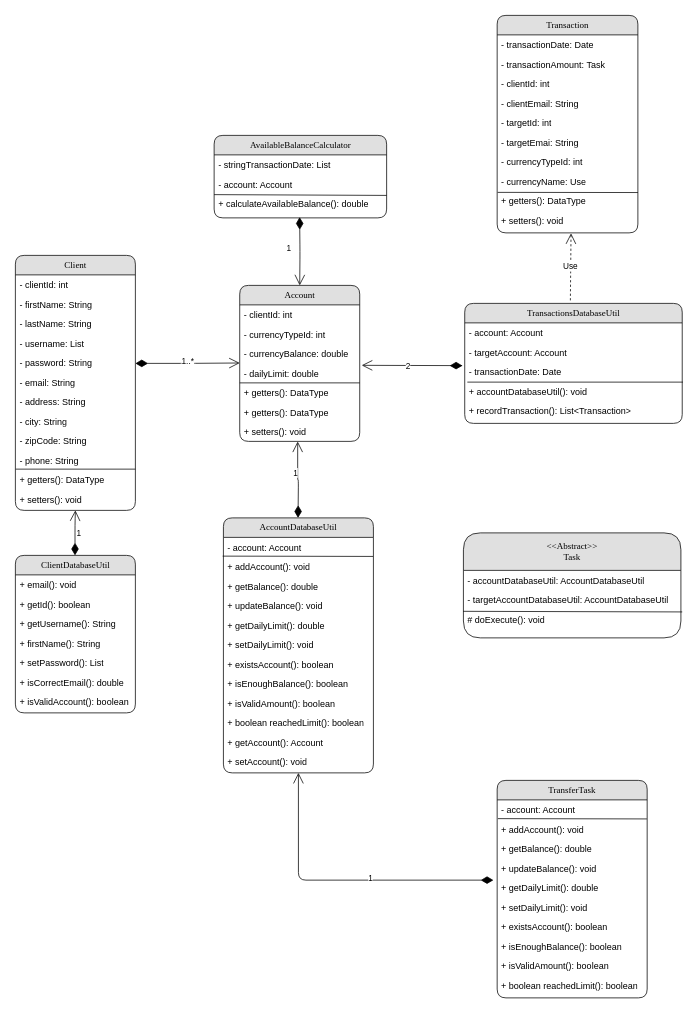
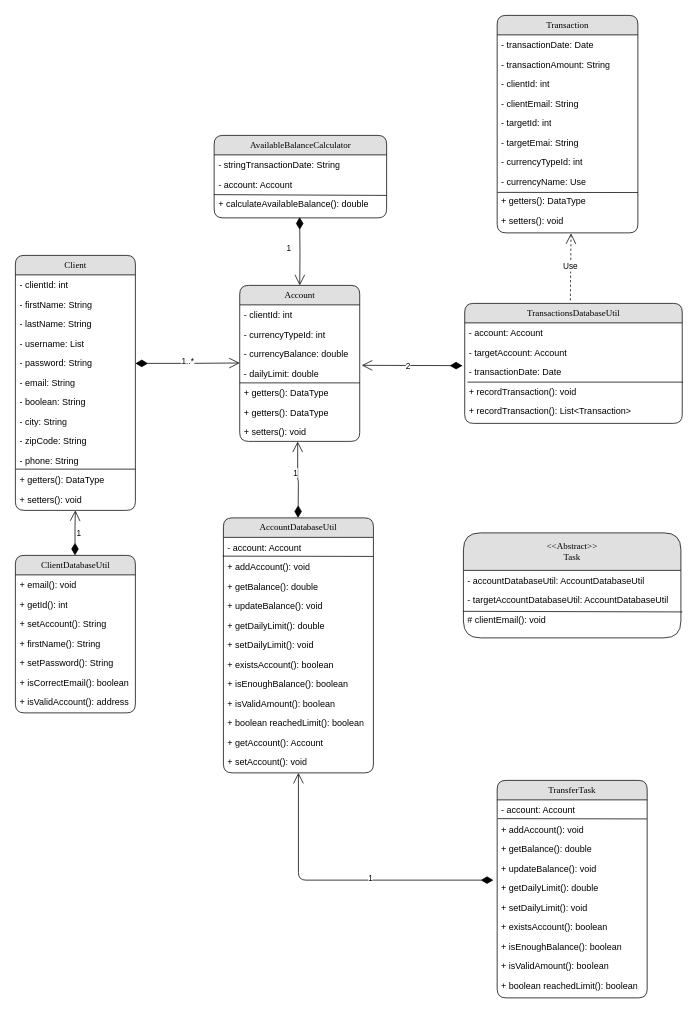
(560, 65) -> (564, 65)
(285, 166) -> (290, 166)
(535, 392) -> (531, 392)
(58, 403) -> (57, 403)
(61, 605) -> (50, 605)
(511, 620) -> (511, 620)
(73, 625) -> (71, 625)
(68, 664) -> (73, 664)
(76, 688) -> (76, 688)
(76, 708) -> (76, 708)
